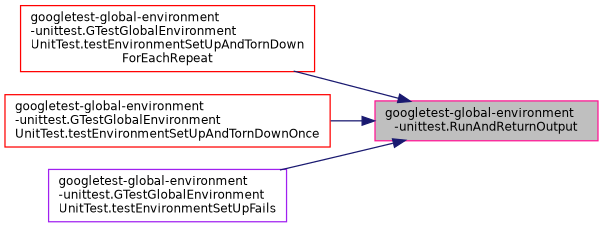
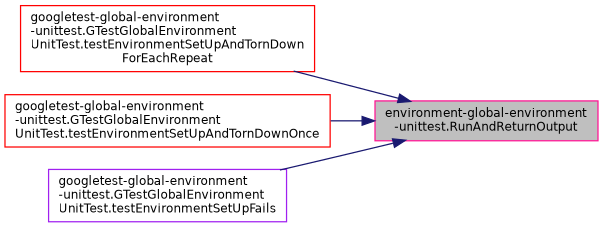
(486, 121) -> (486, 121)
